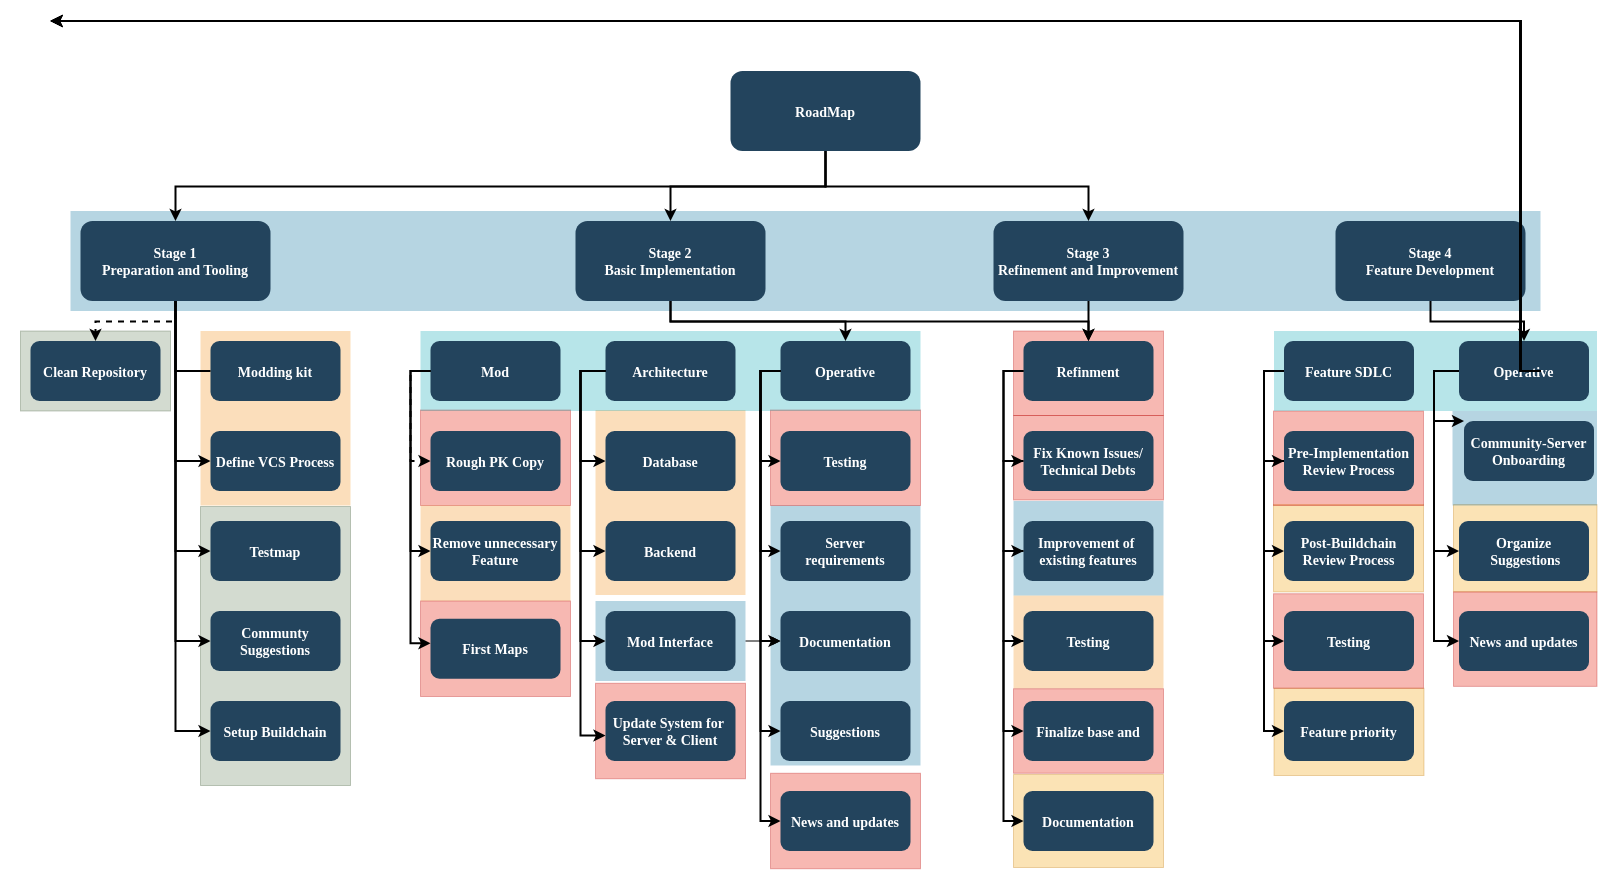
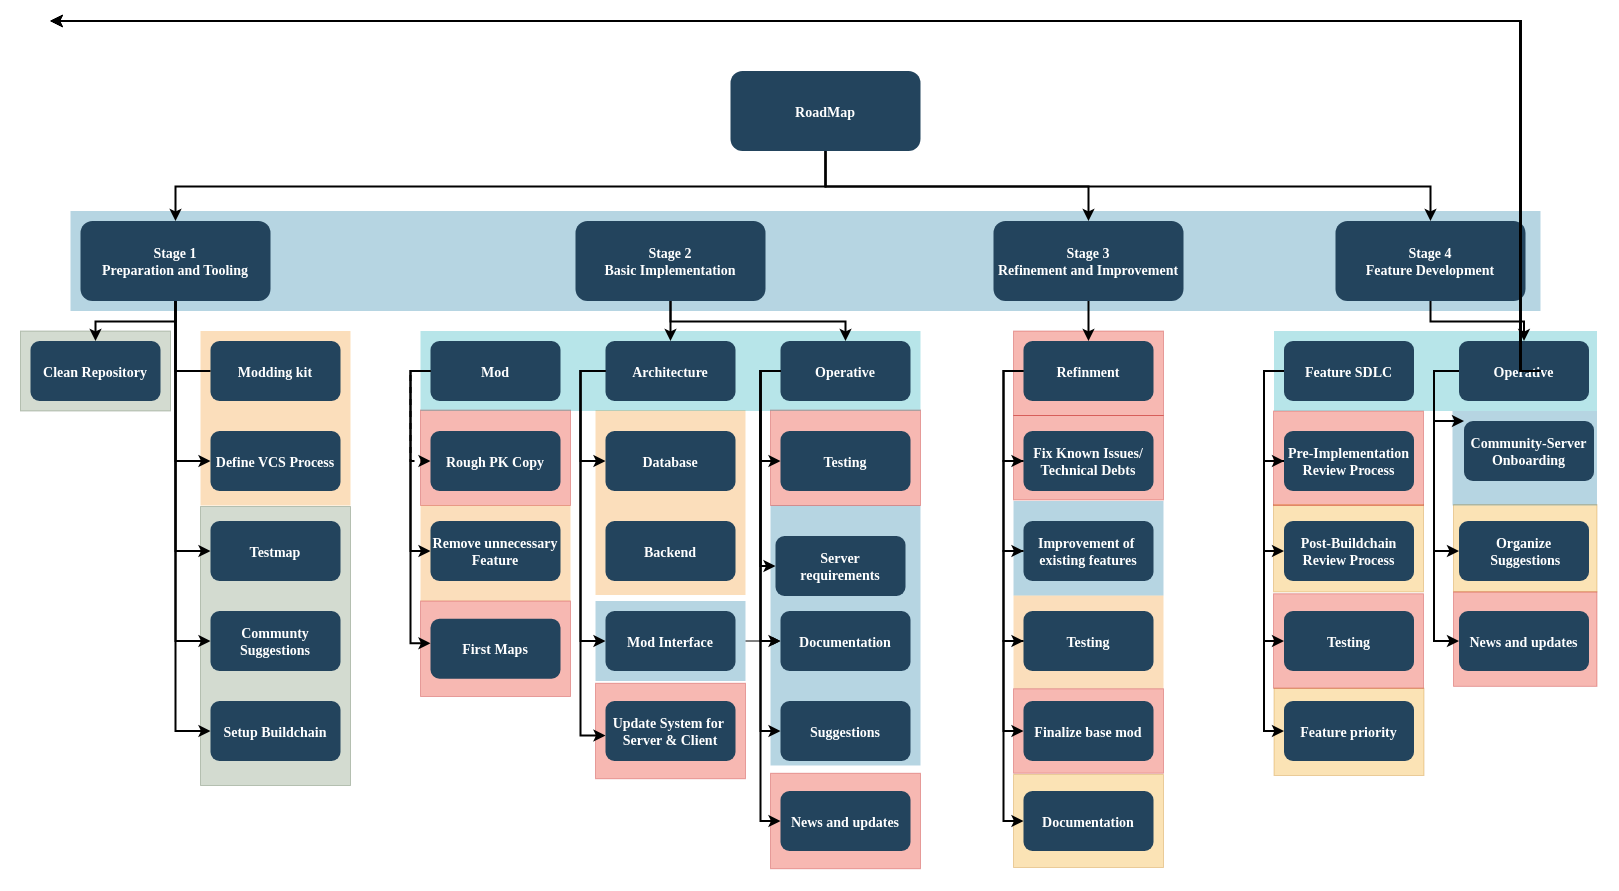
(671, 200) -> (1273, 187)
(131, 322) -> (131, 322)
(967, 322) -> (671, 328)
(589, 551) -> none
(846, 551) -> (841, 566)
(1088, 732) -> (1088, 732)
